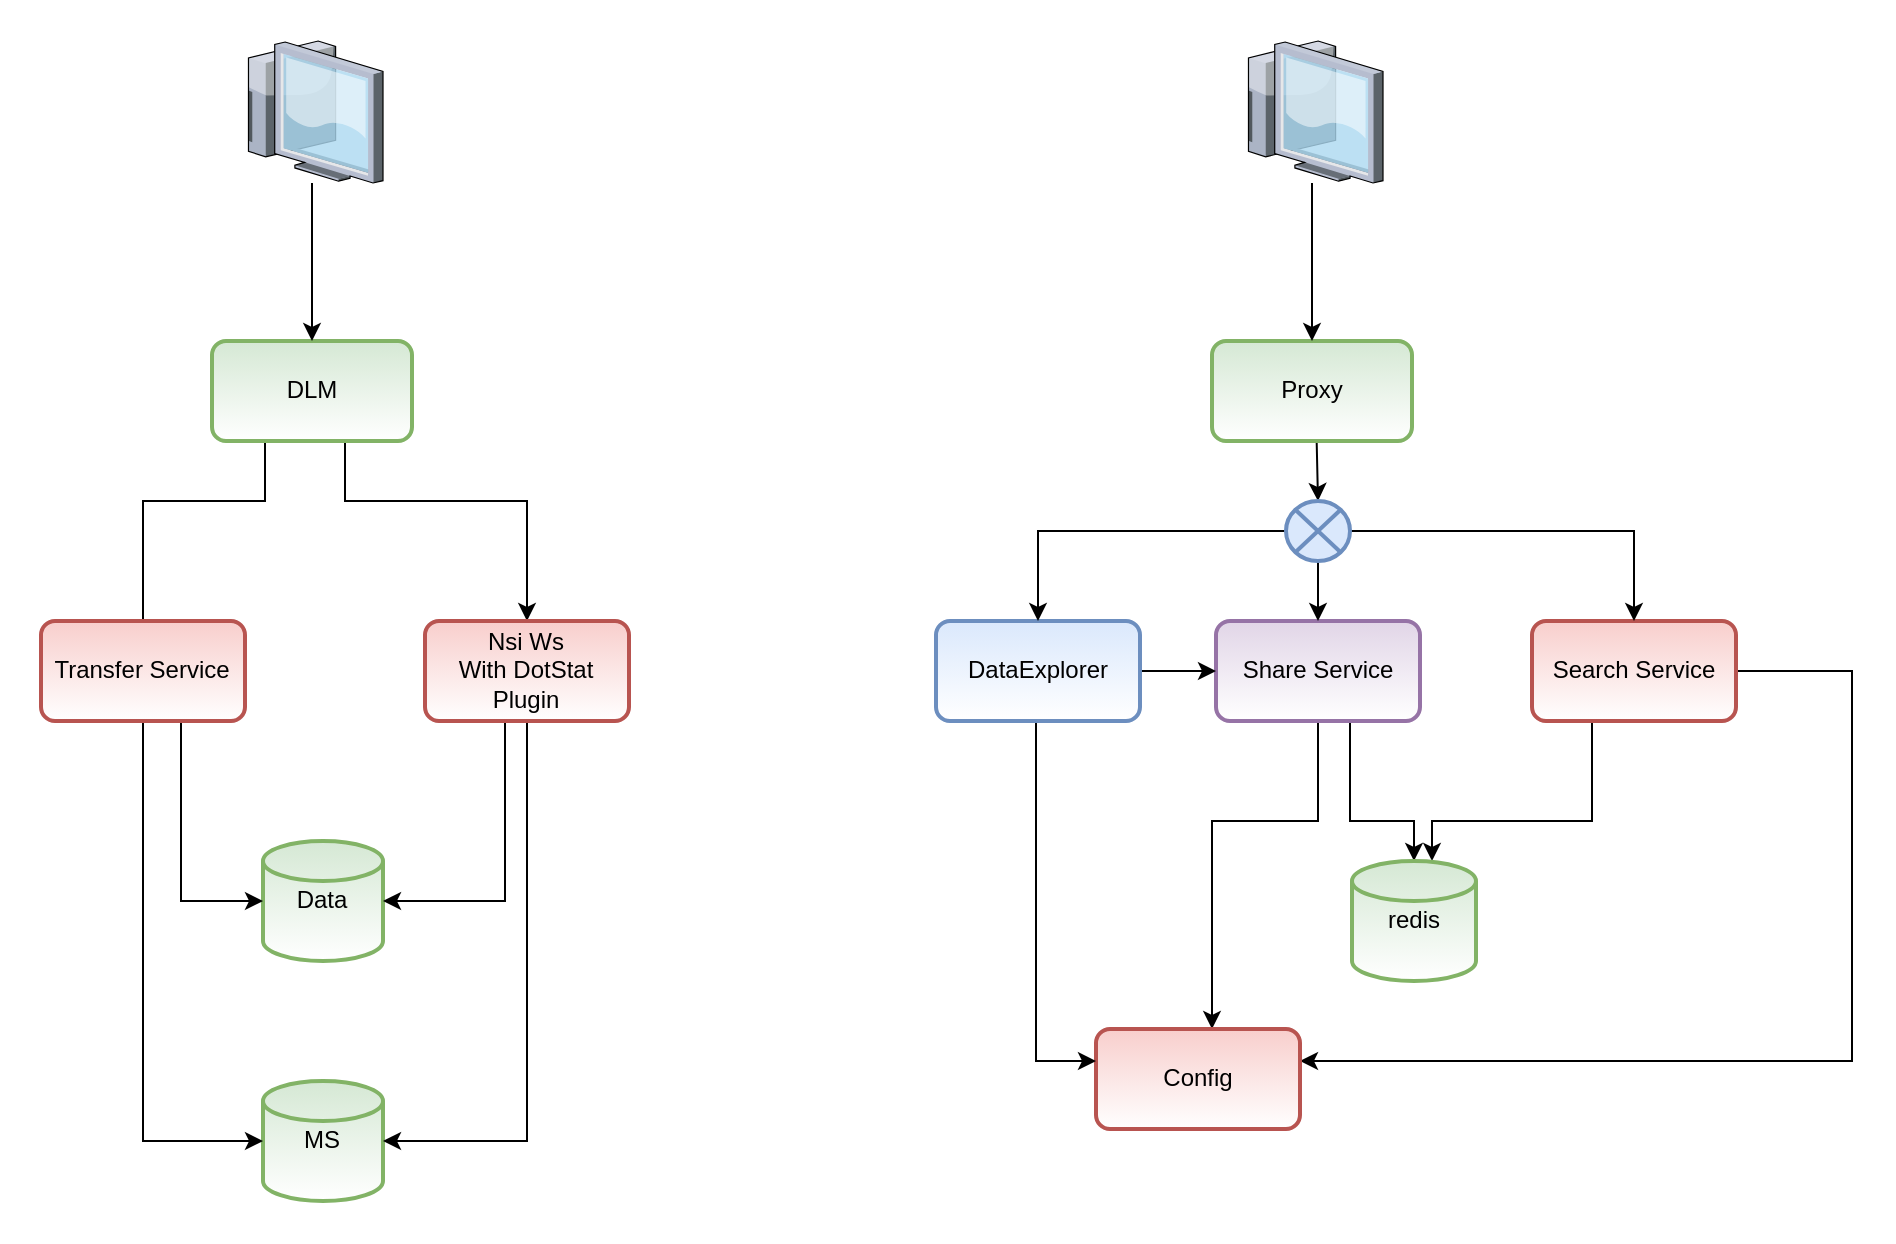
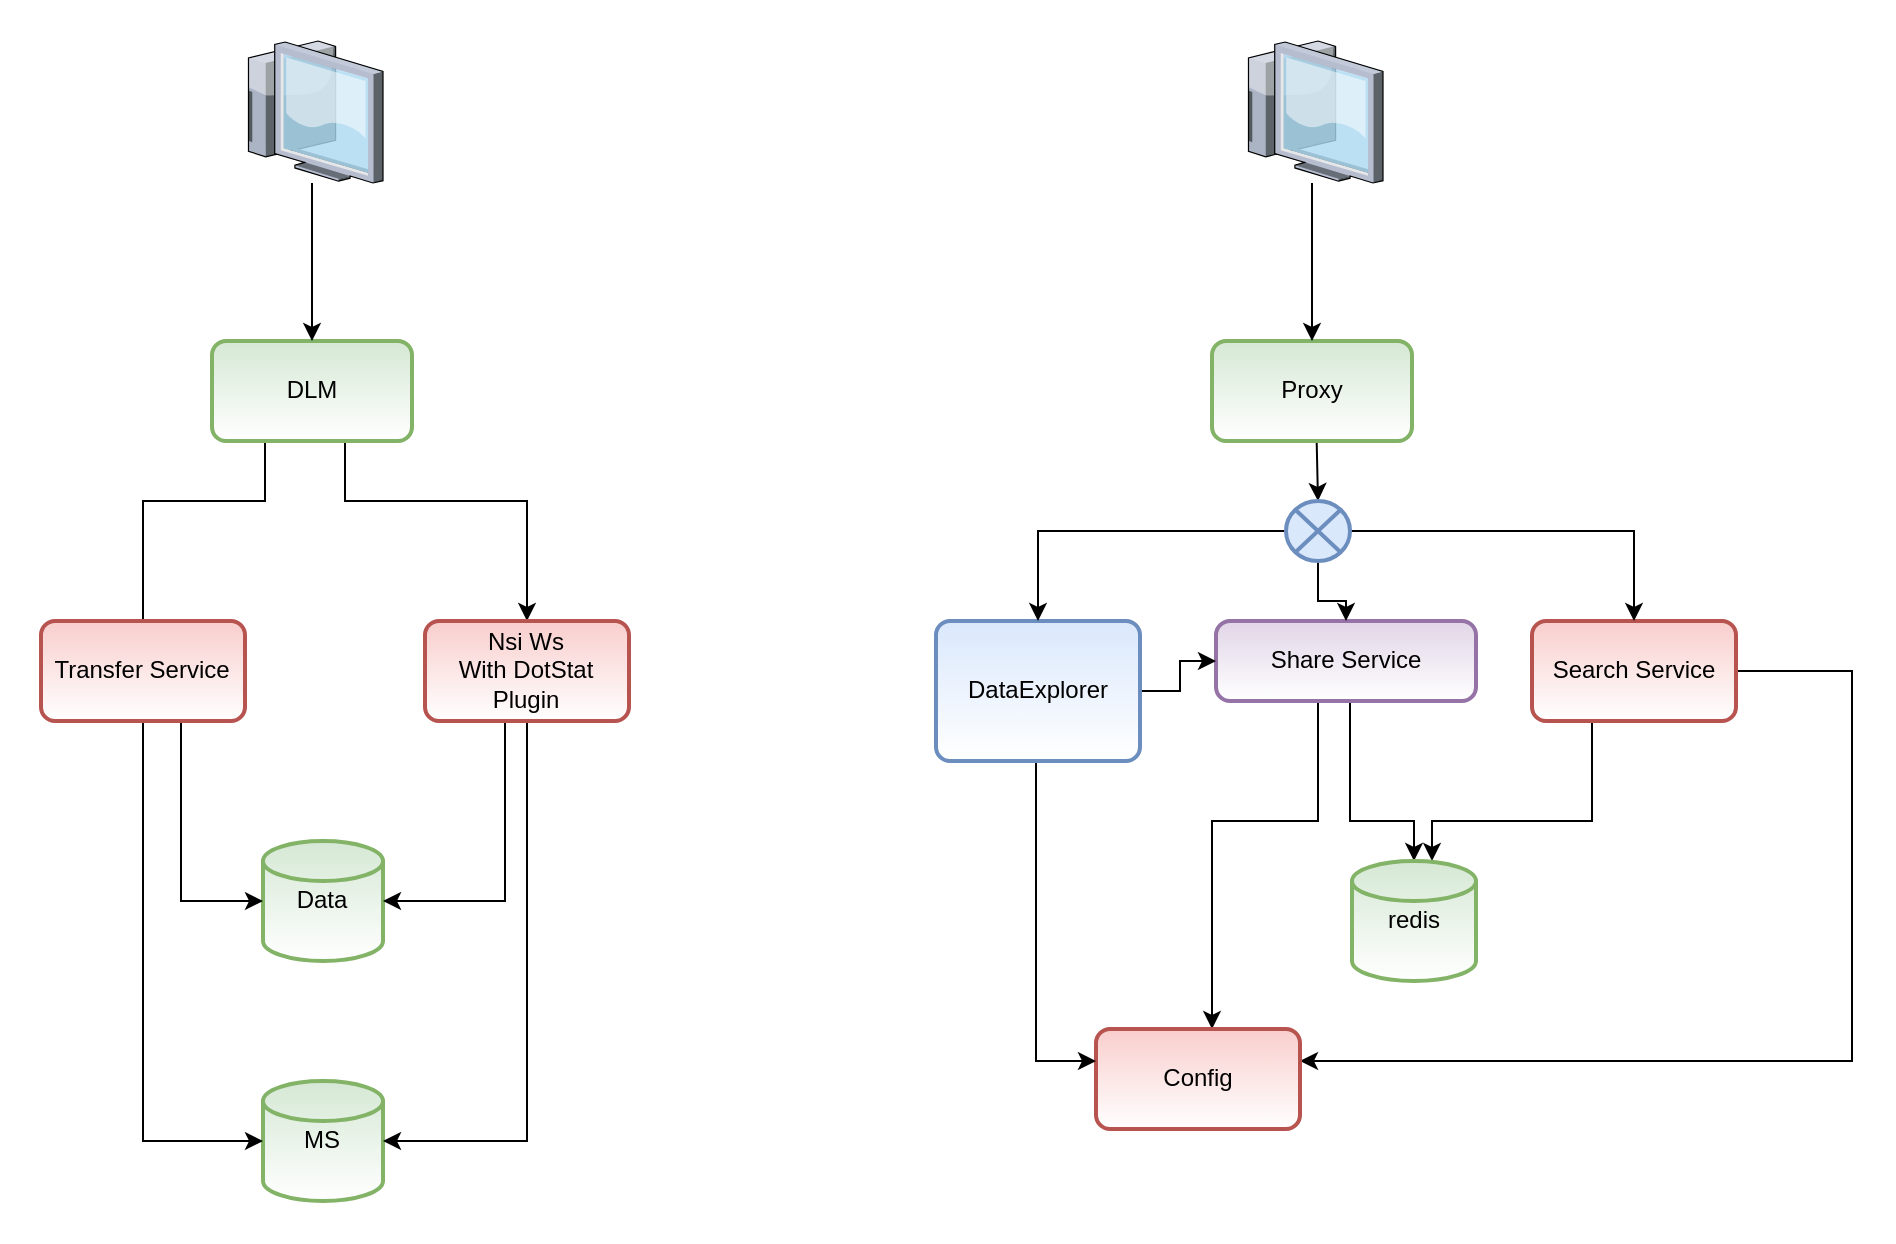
(1038, 671) -> (1038, 691)
(1318, 671) -> (1346, 661)
